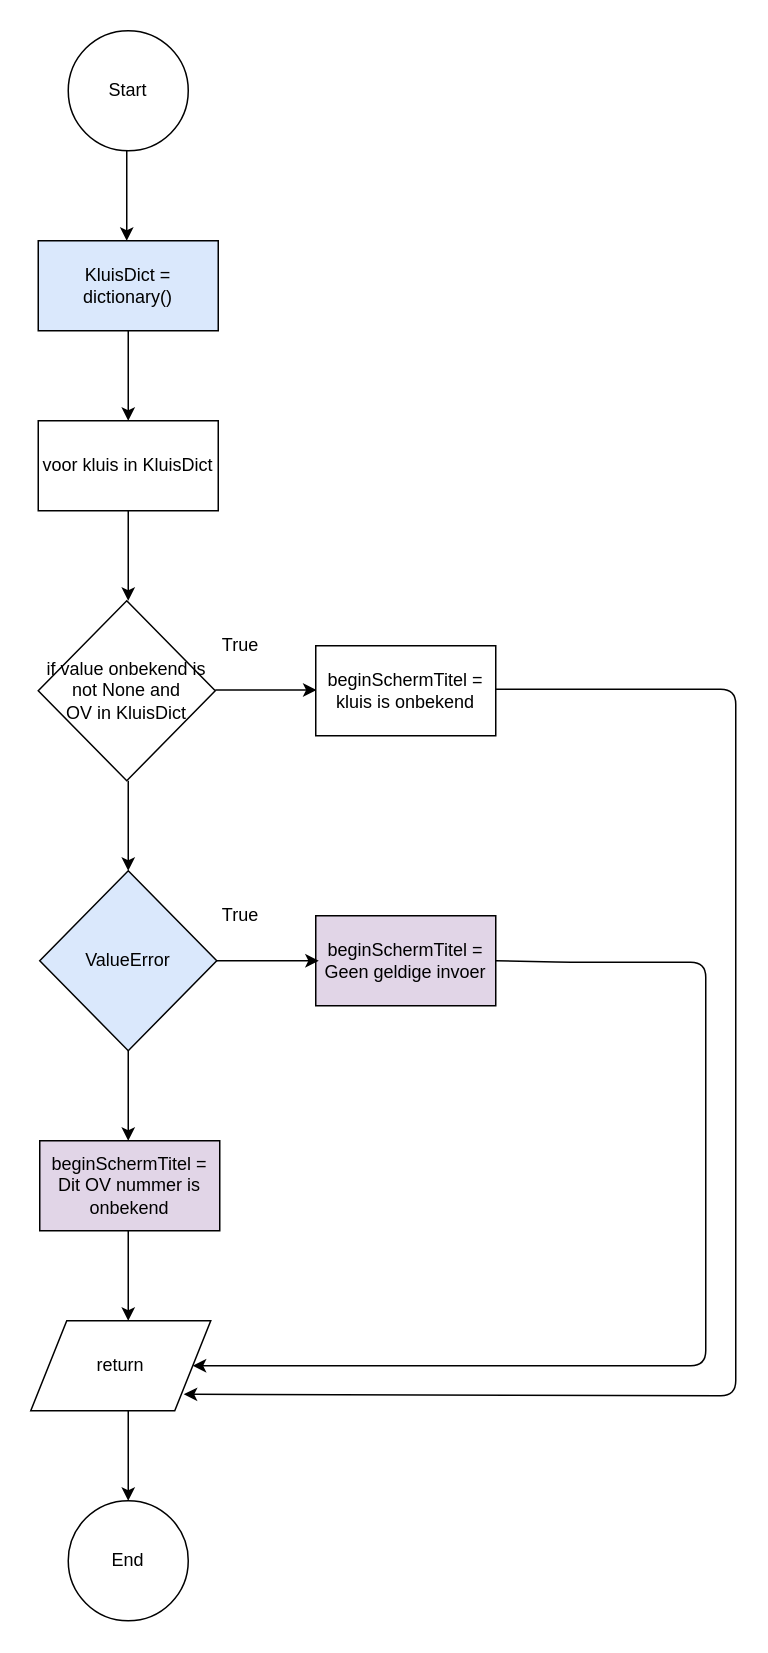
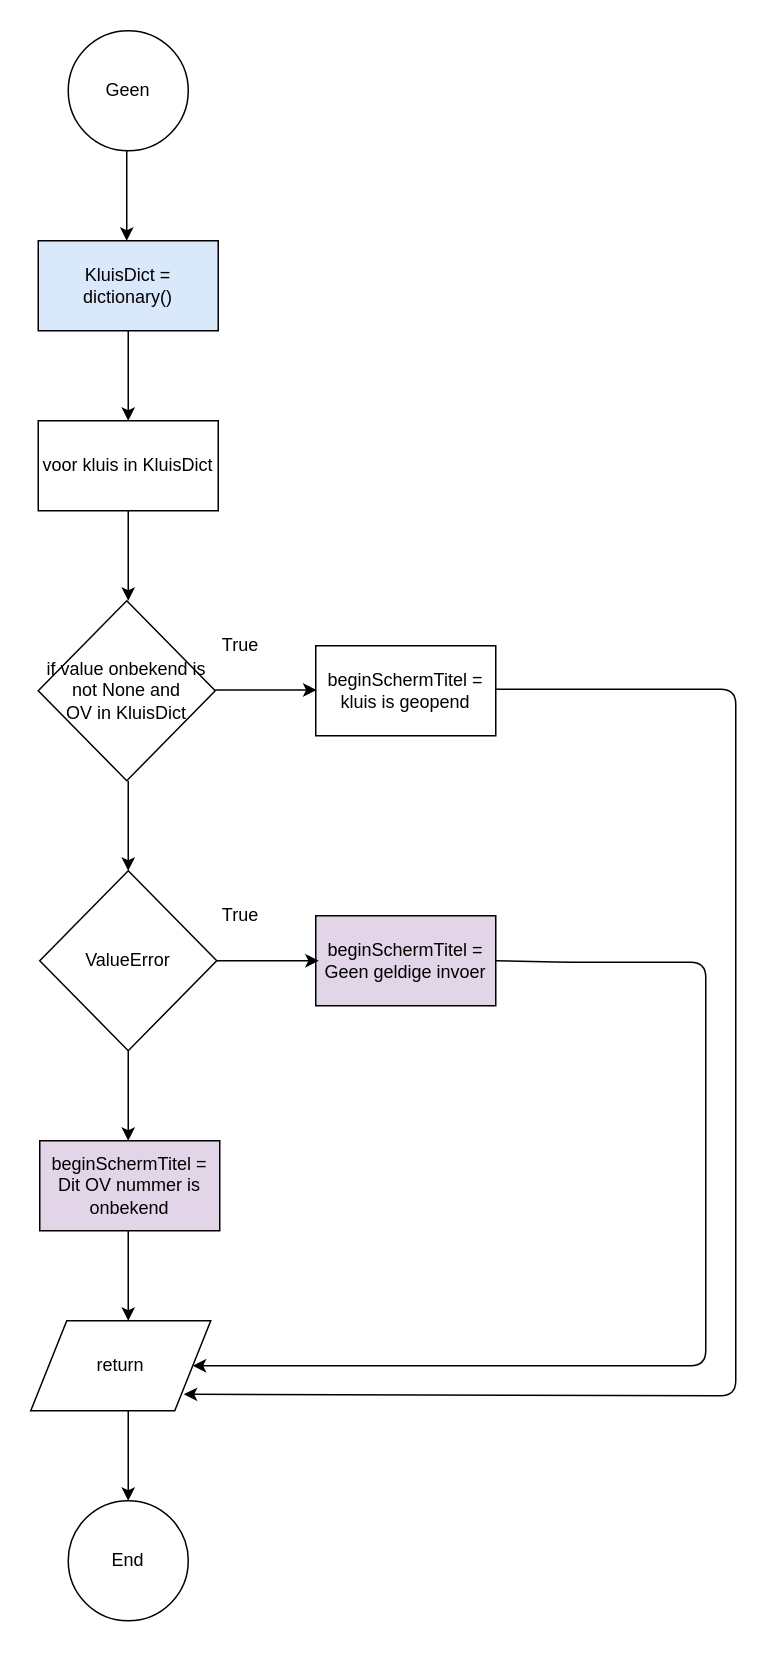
(128, 91) -> (128, 91)
(406, 691) -> (406, 691)
(128, 961) -> (128, 961)
